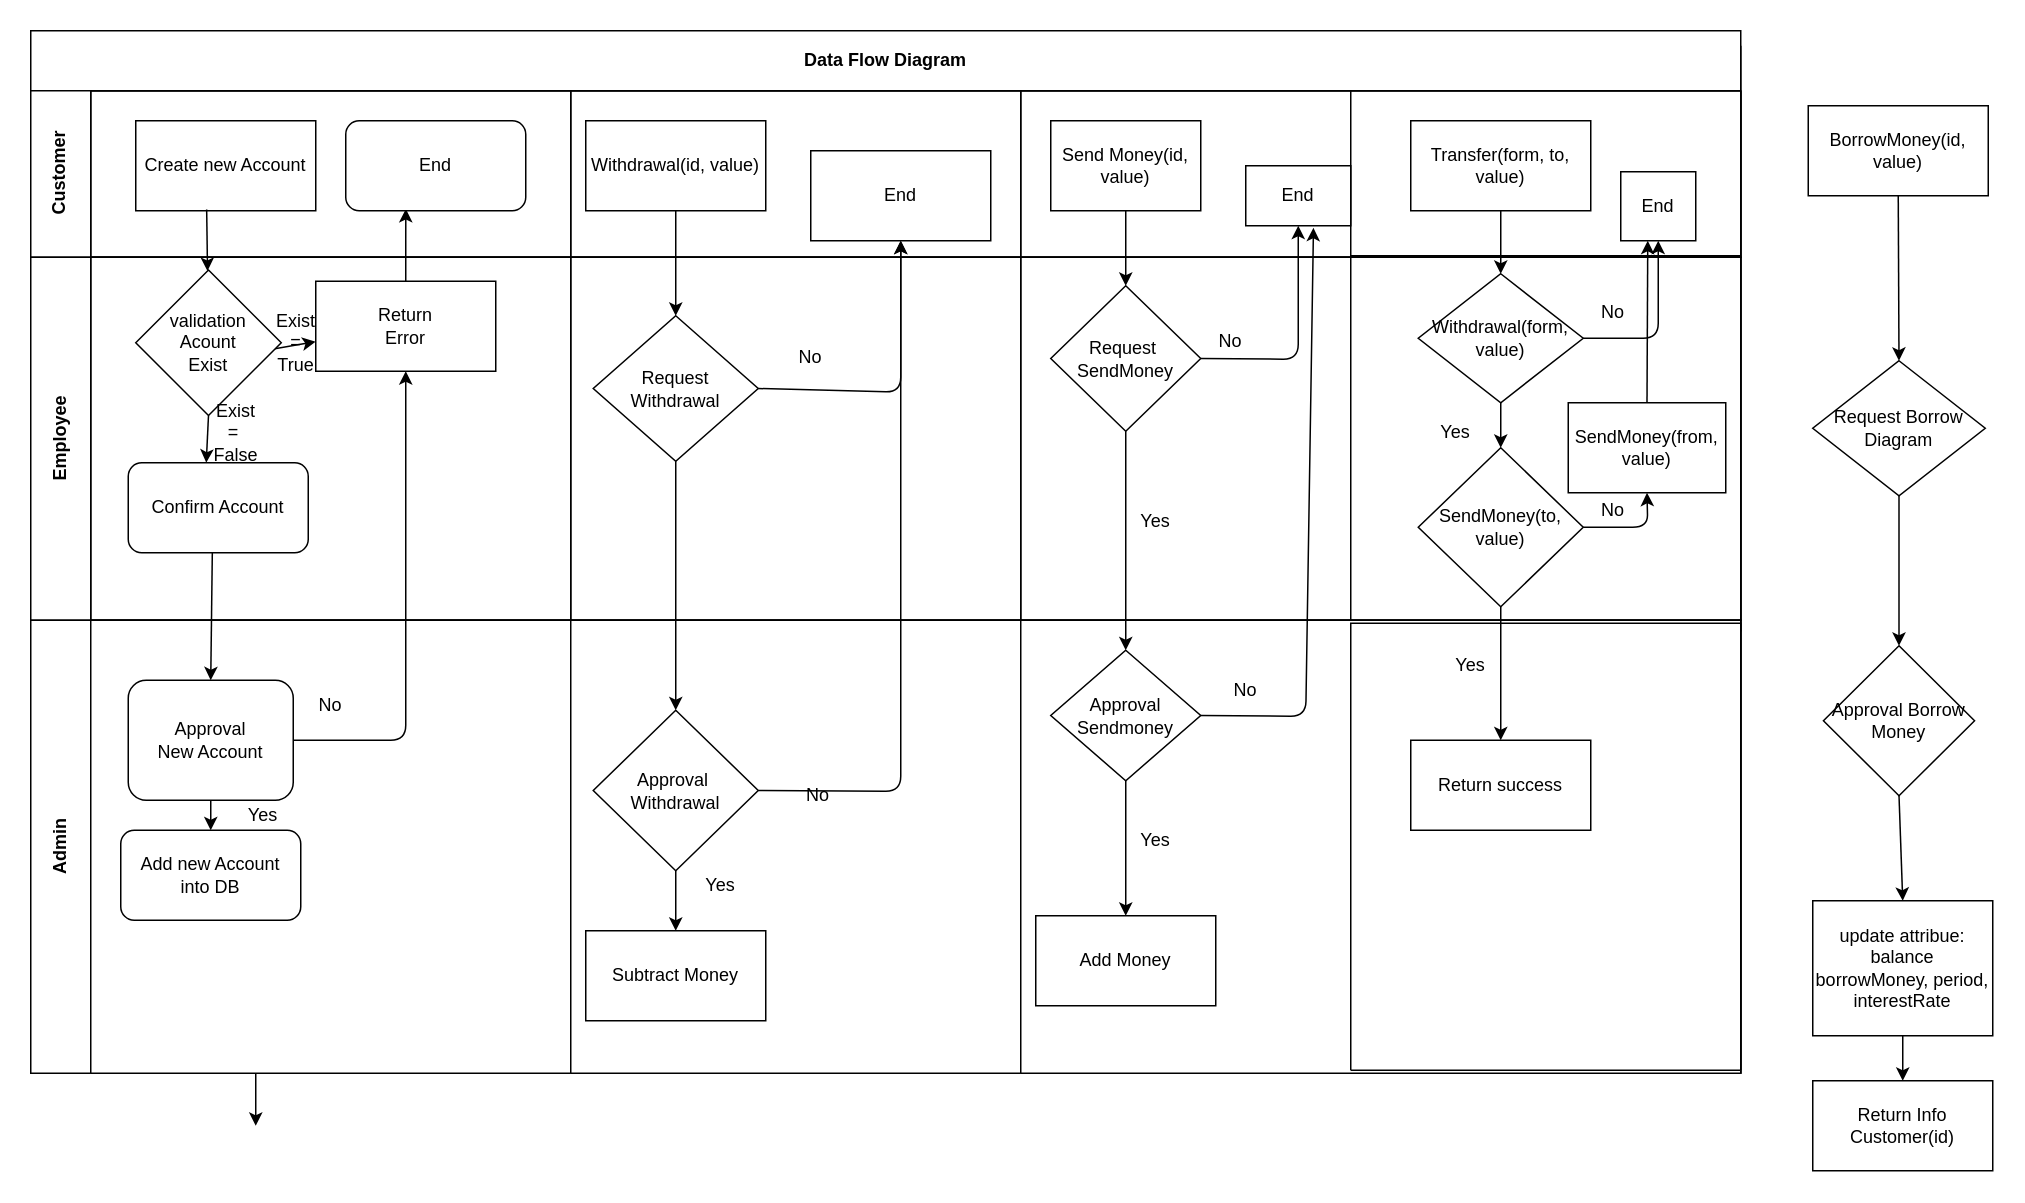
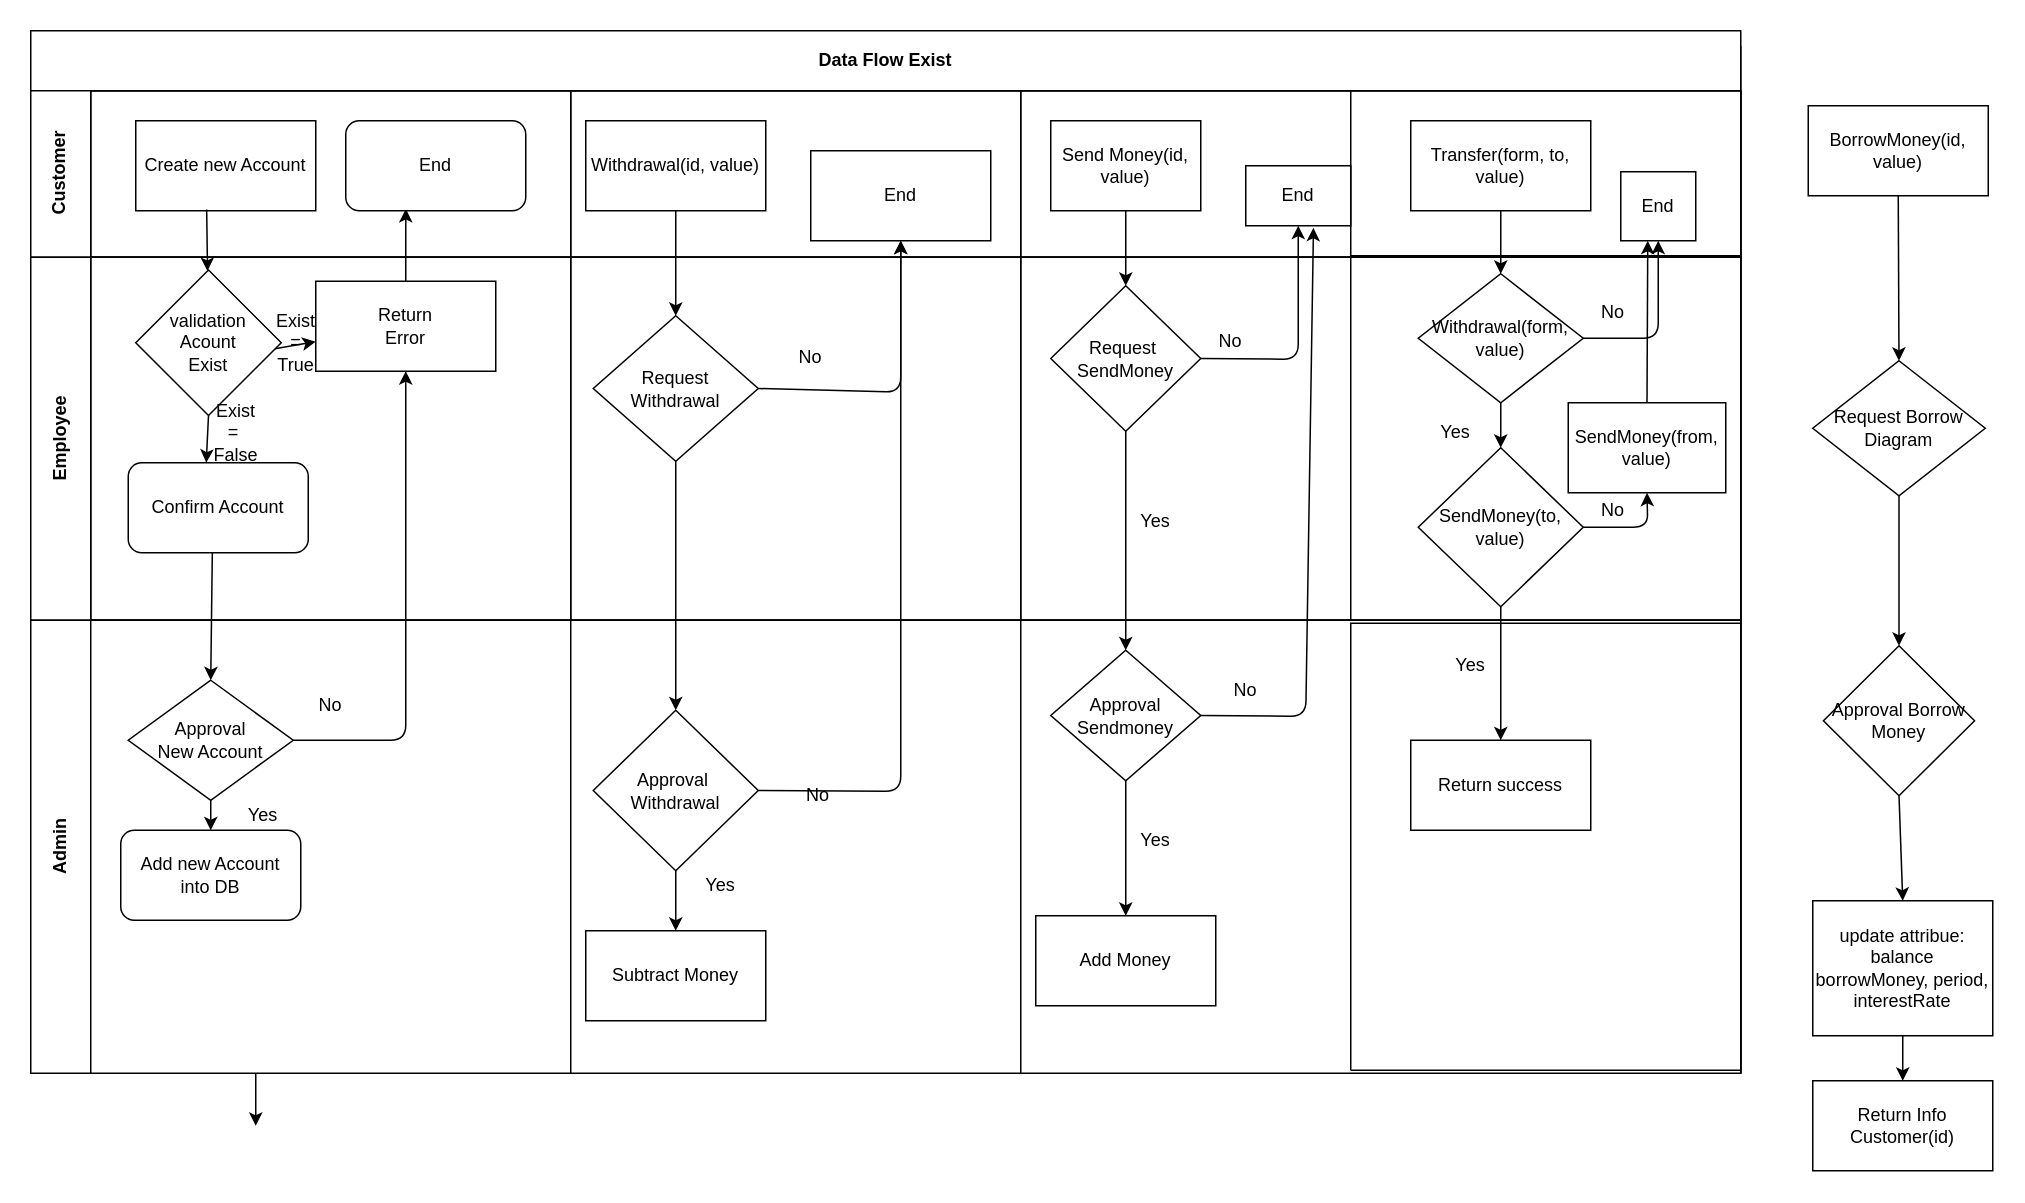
(886, 61) -> (886, 61)
(211, 740) -> (211, 740)
